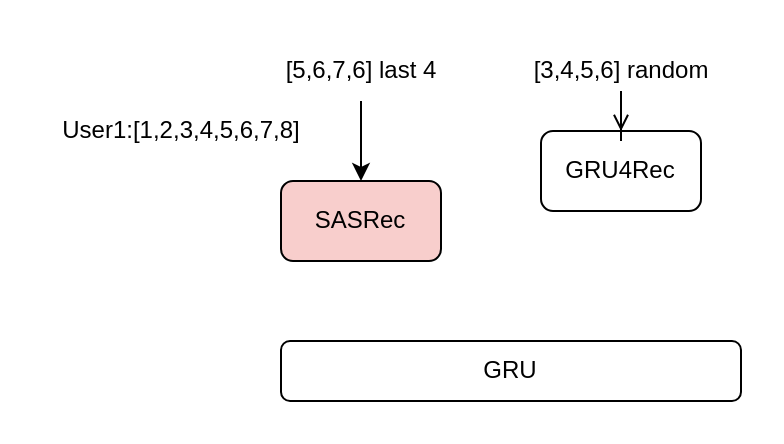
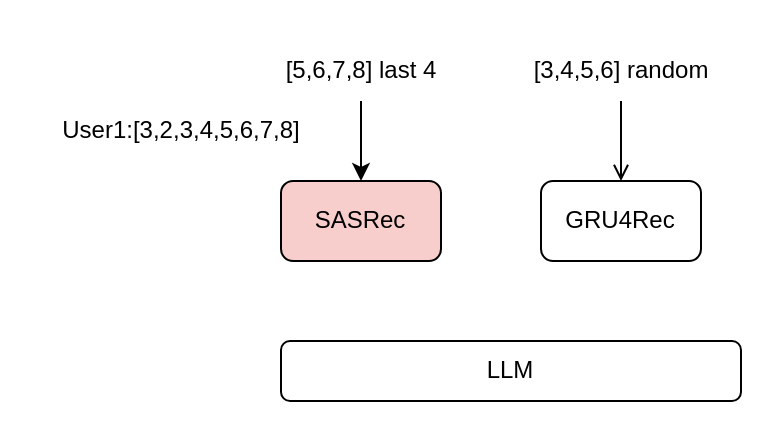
(362, 71) -> (362, 71)
(182, 131) -> (182, 131)
(621, 171) -> (621, 221)
(511, 371) -> (511, 371)
